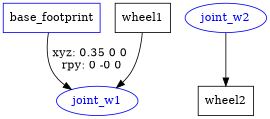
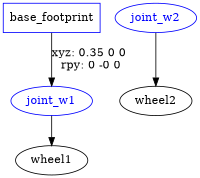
(143, 18) -> (52, 160)
(137, 59) -> (52, 127)
(226, 101) -> (156, 101)
